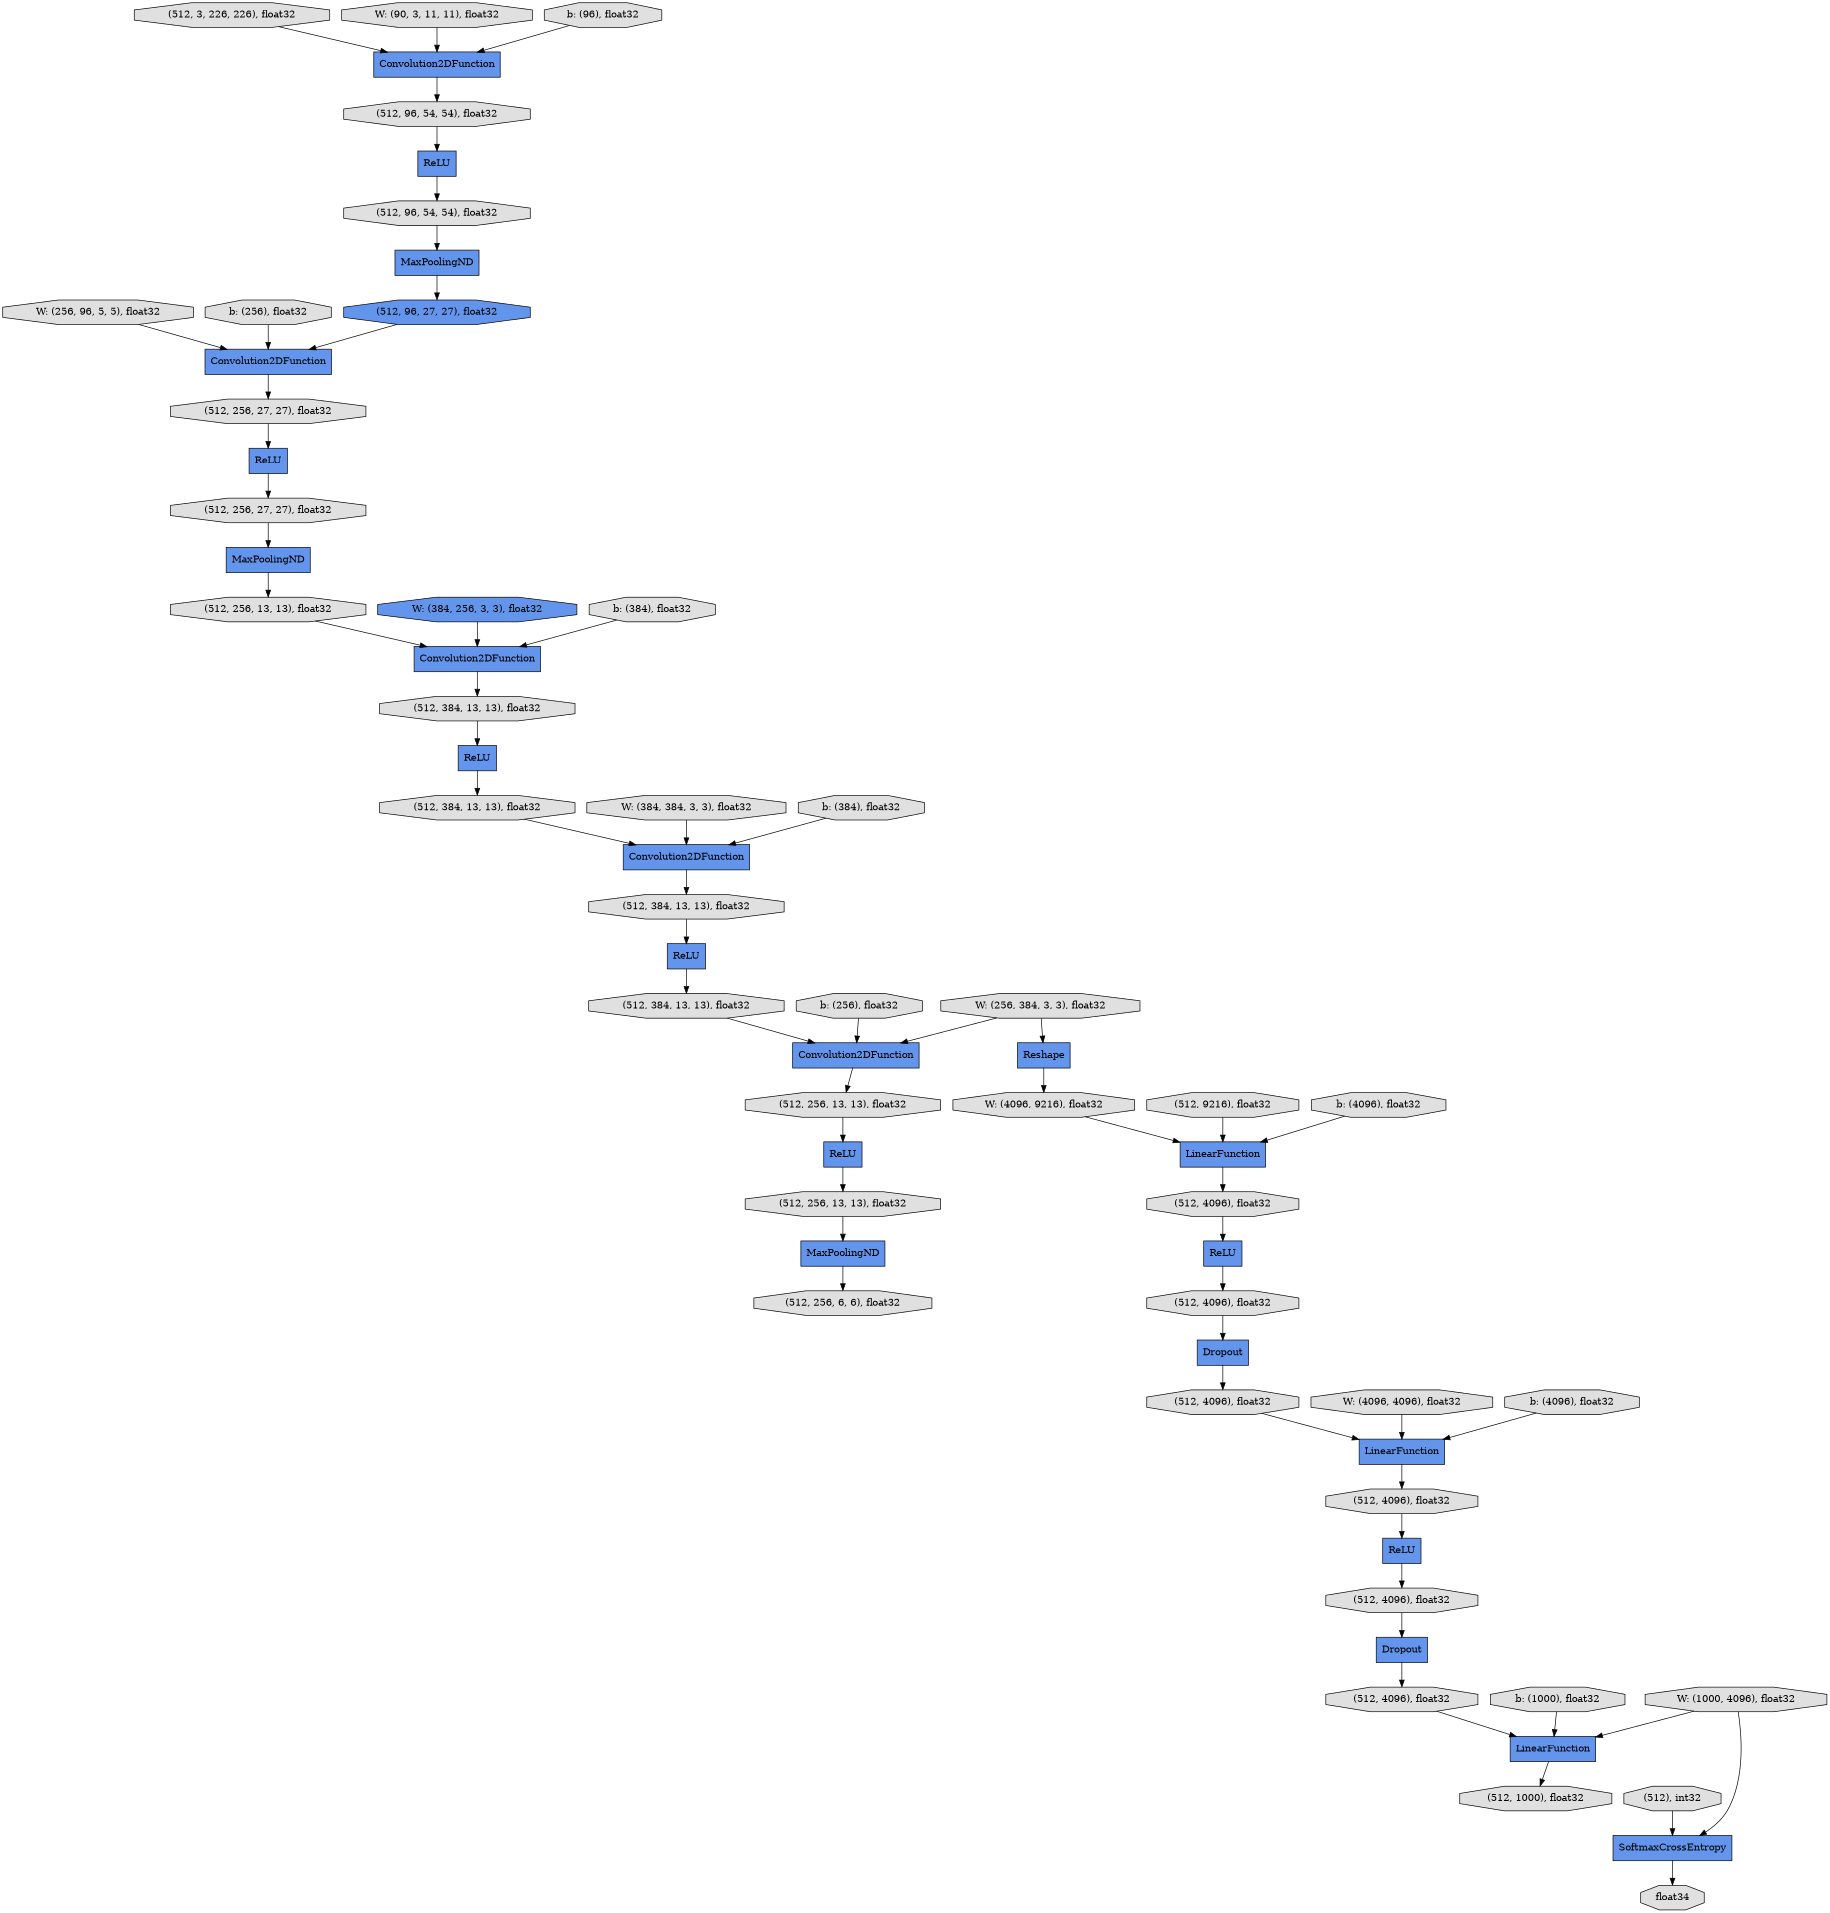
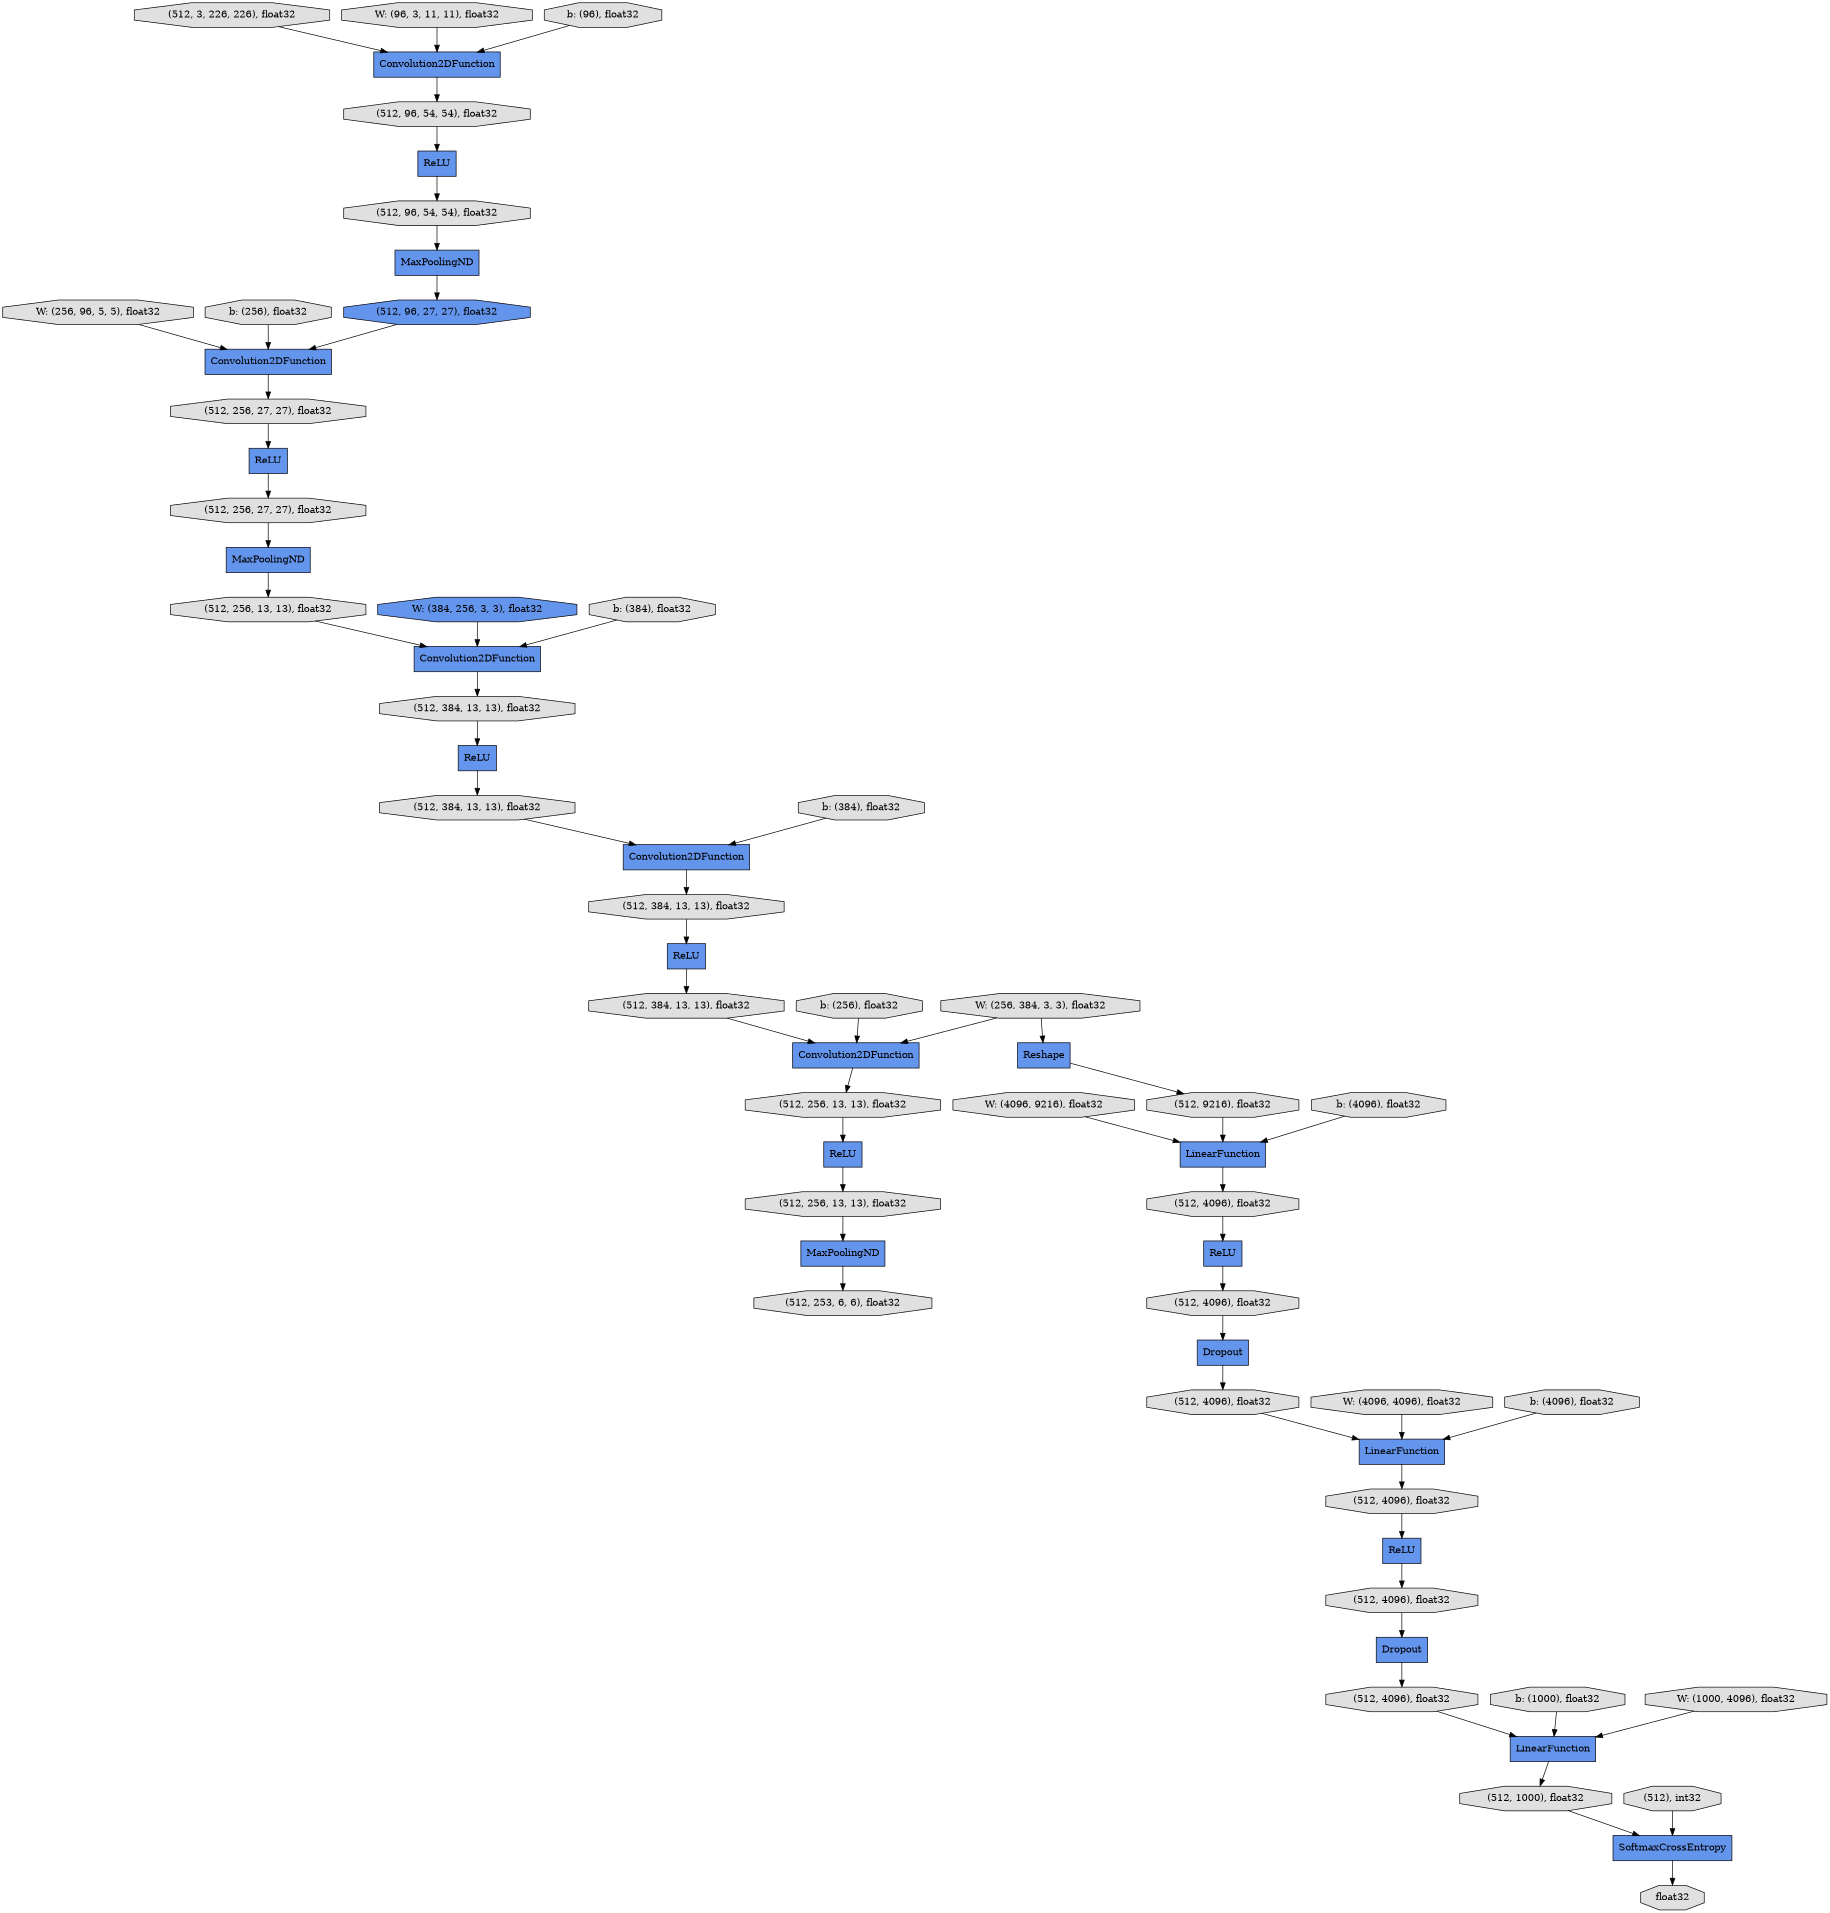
(437, 15) -> (437, 15)
(686, 808) -> none
(1044, 1077) -> (1124, 1078)
(843, 1303) -> (843, 1303)
(1739, 1778) -> (1601, 1822)
(1672, 1898) -> (1672, 1898)
